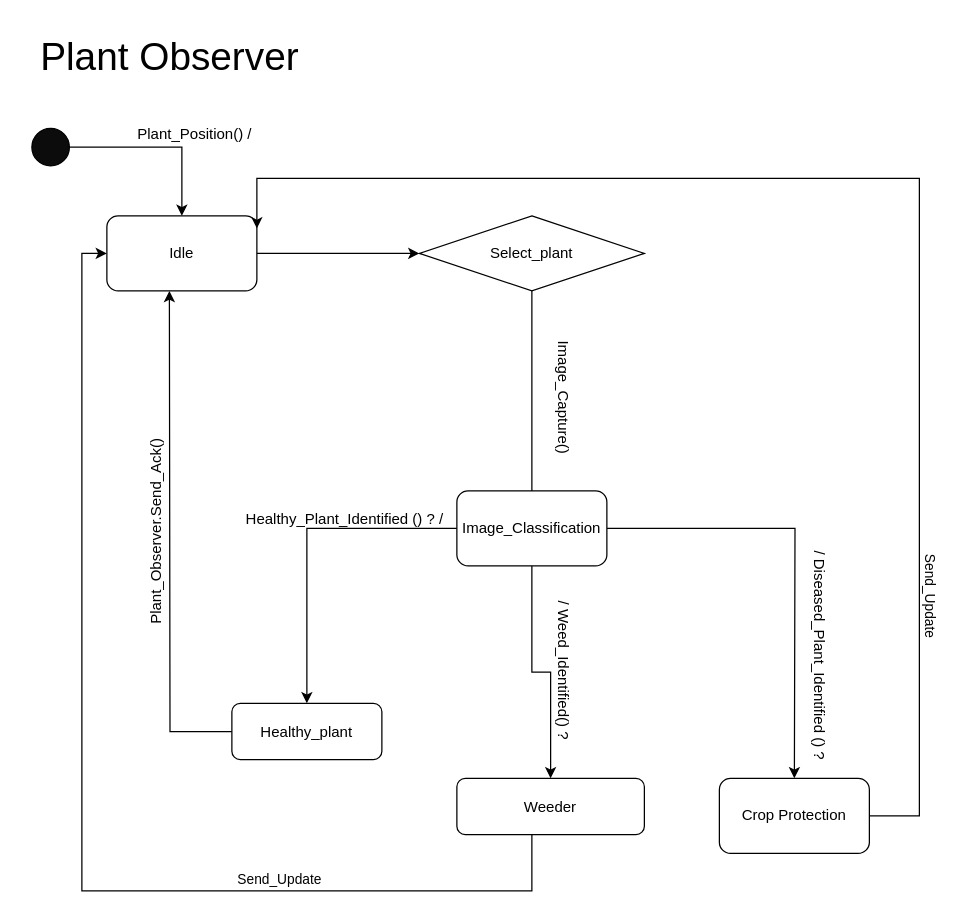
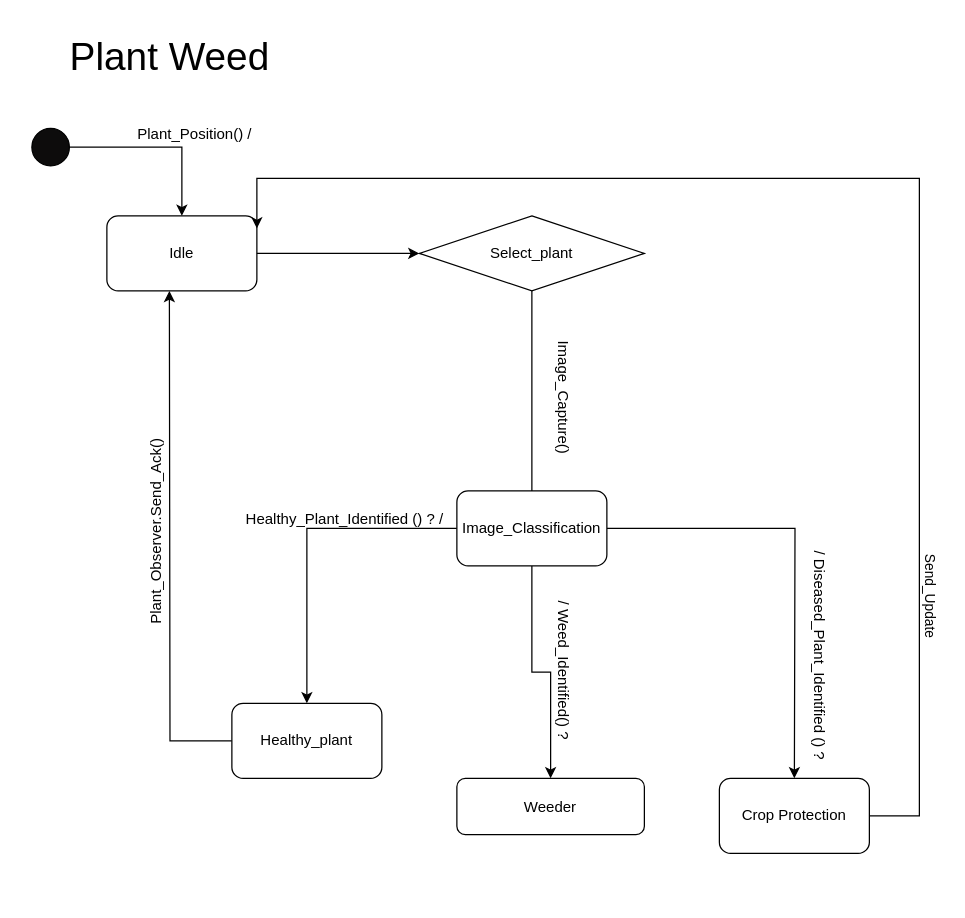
(170, 57) -> (170, 57)
(307, 731) -> (307, 741)
(82, 817) -> none
